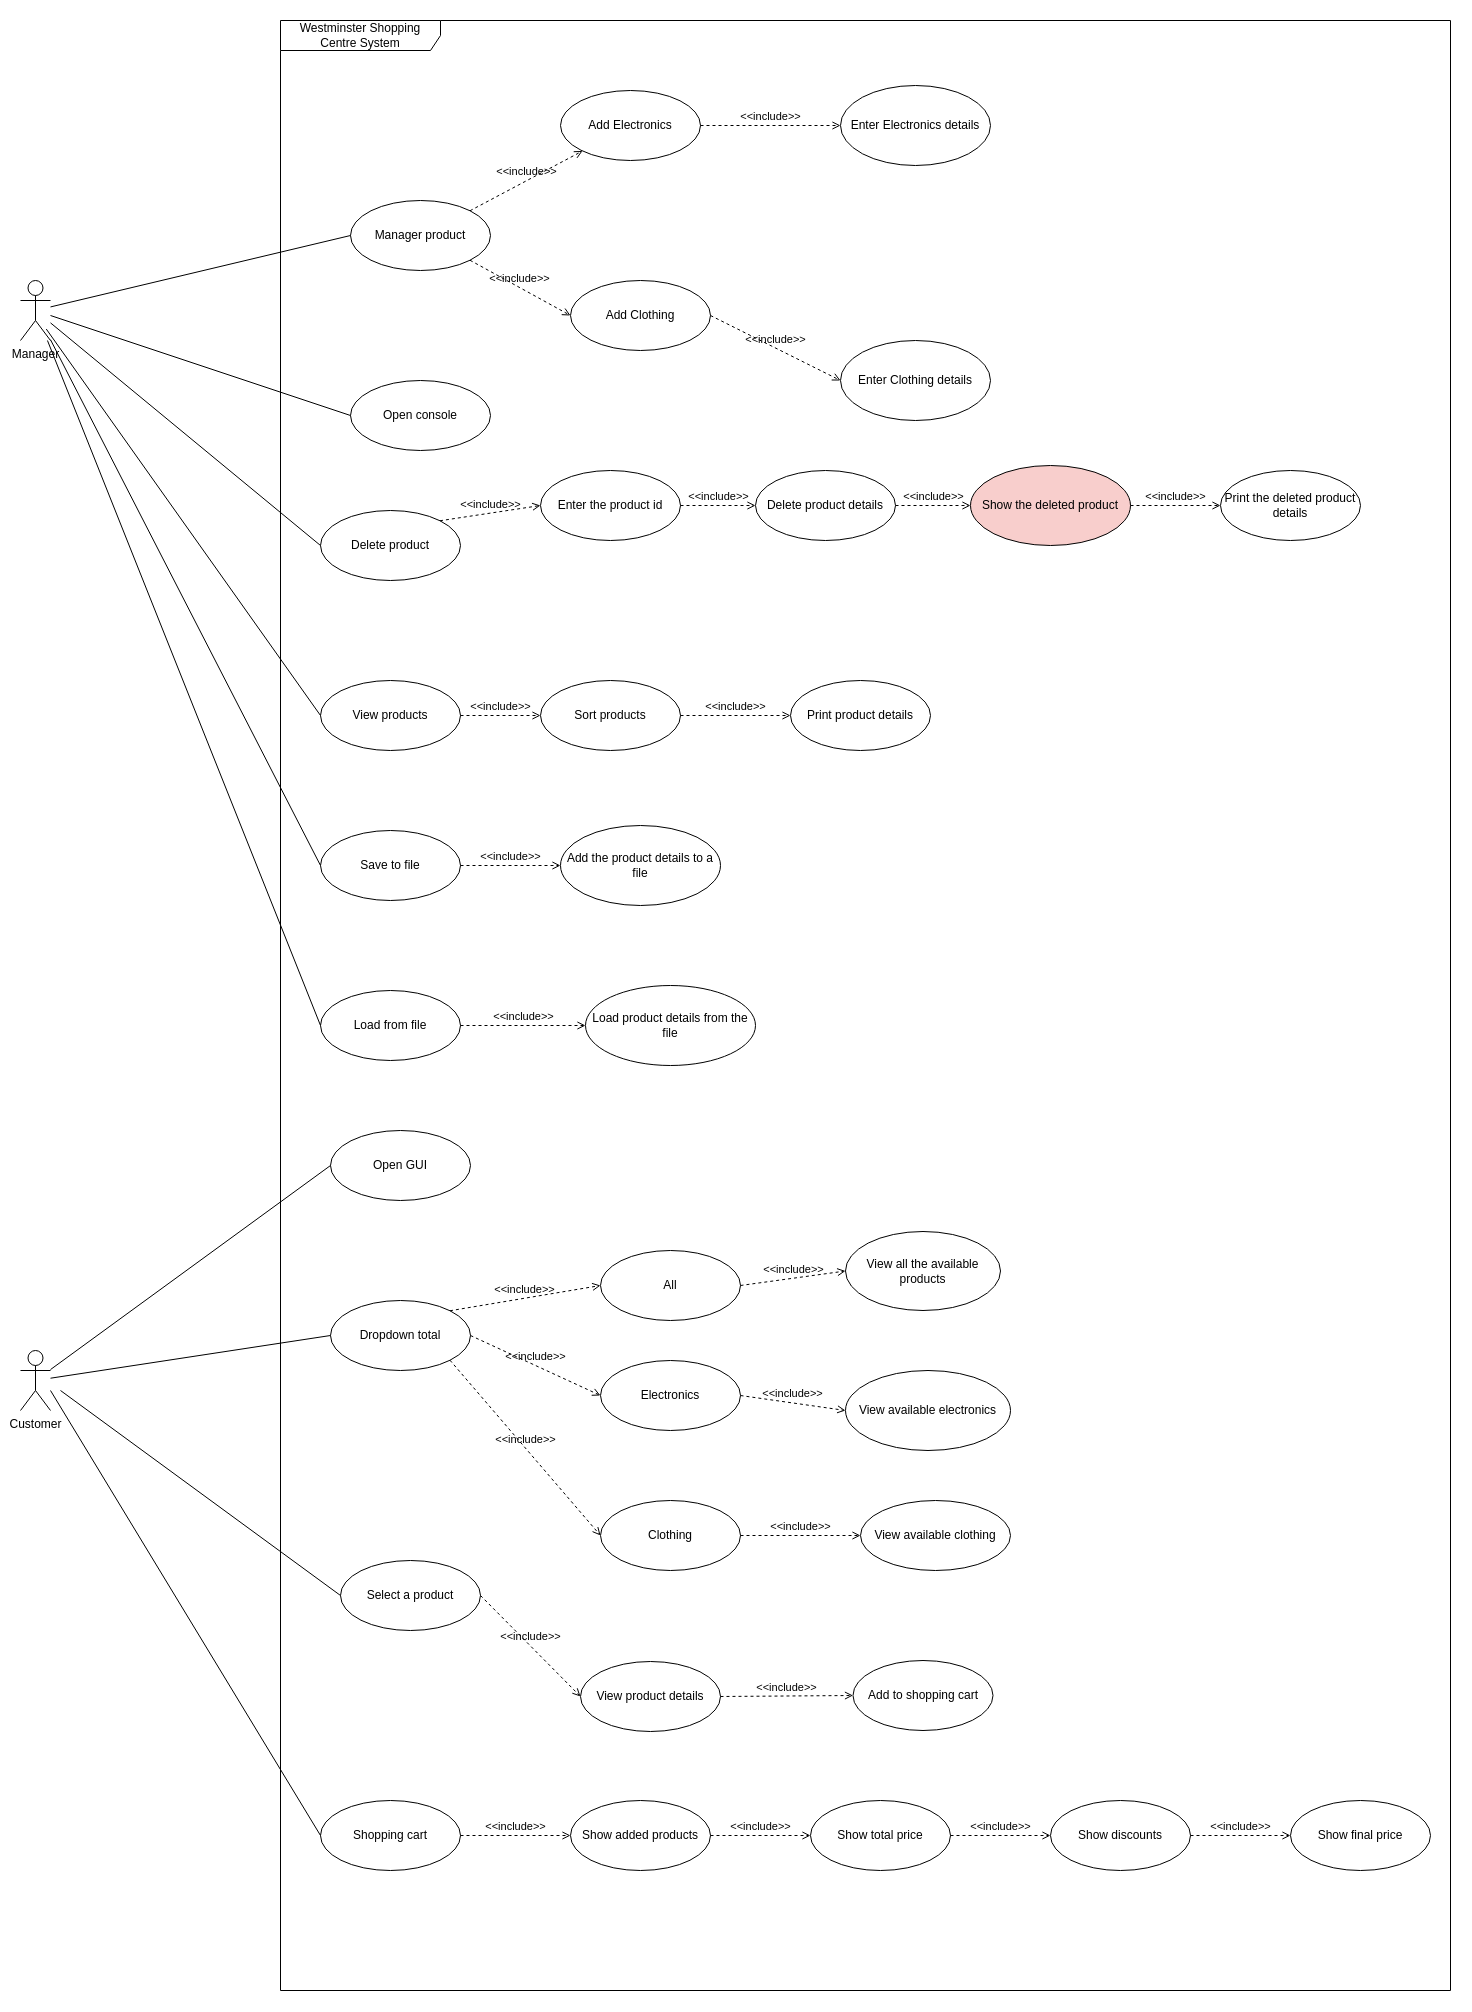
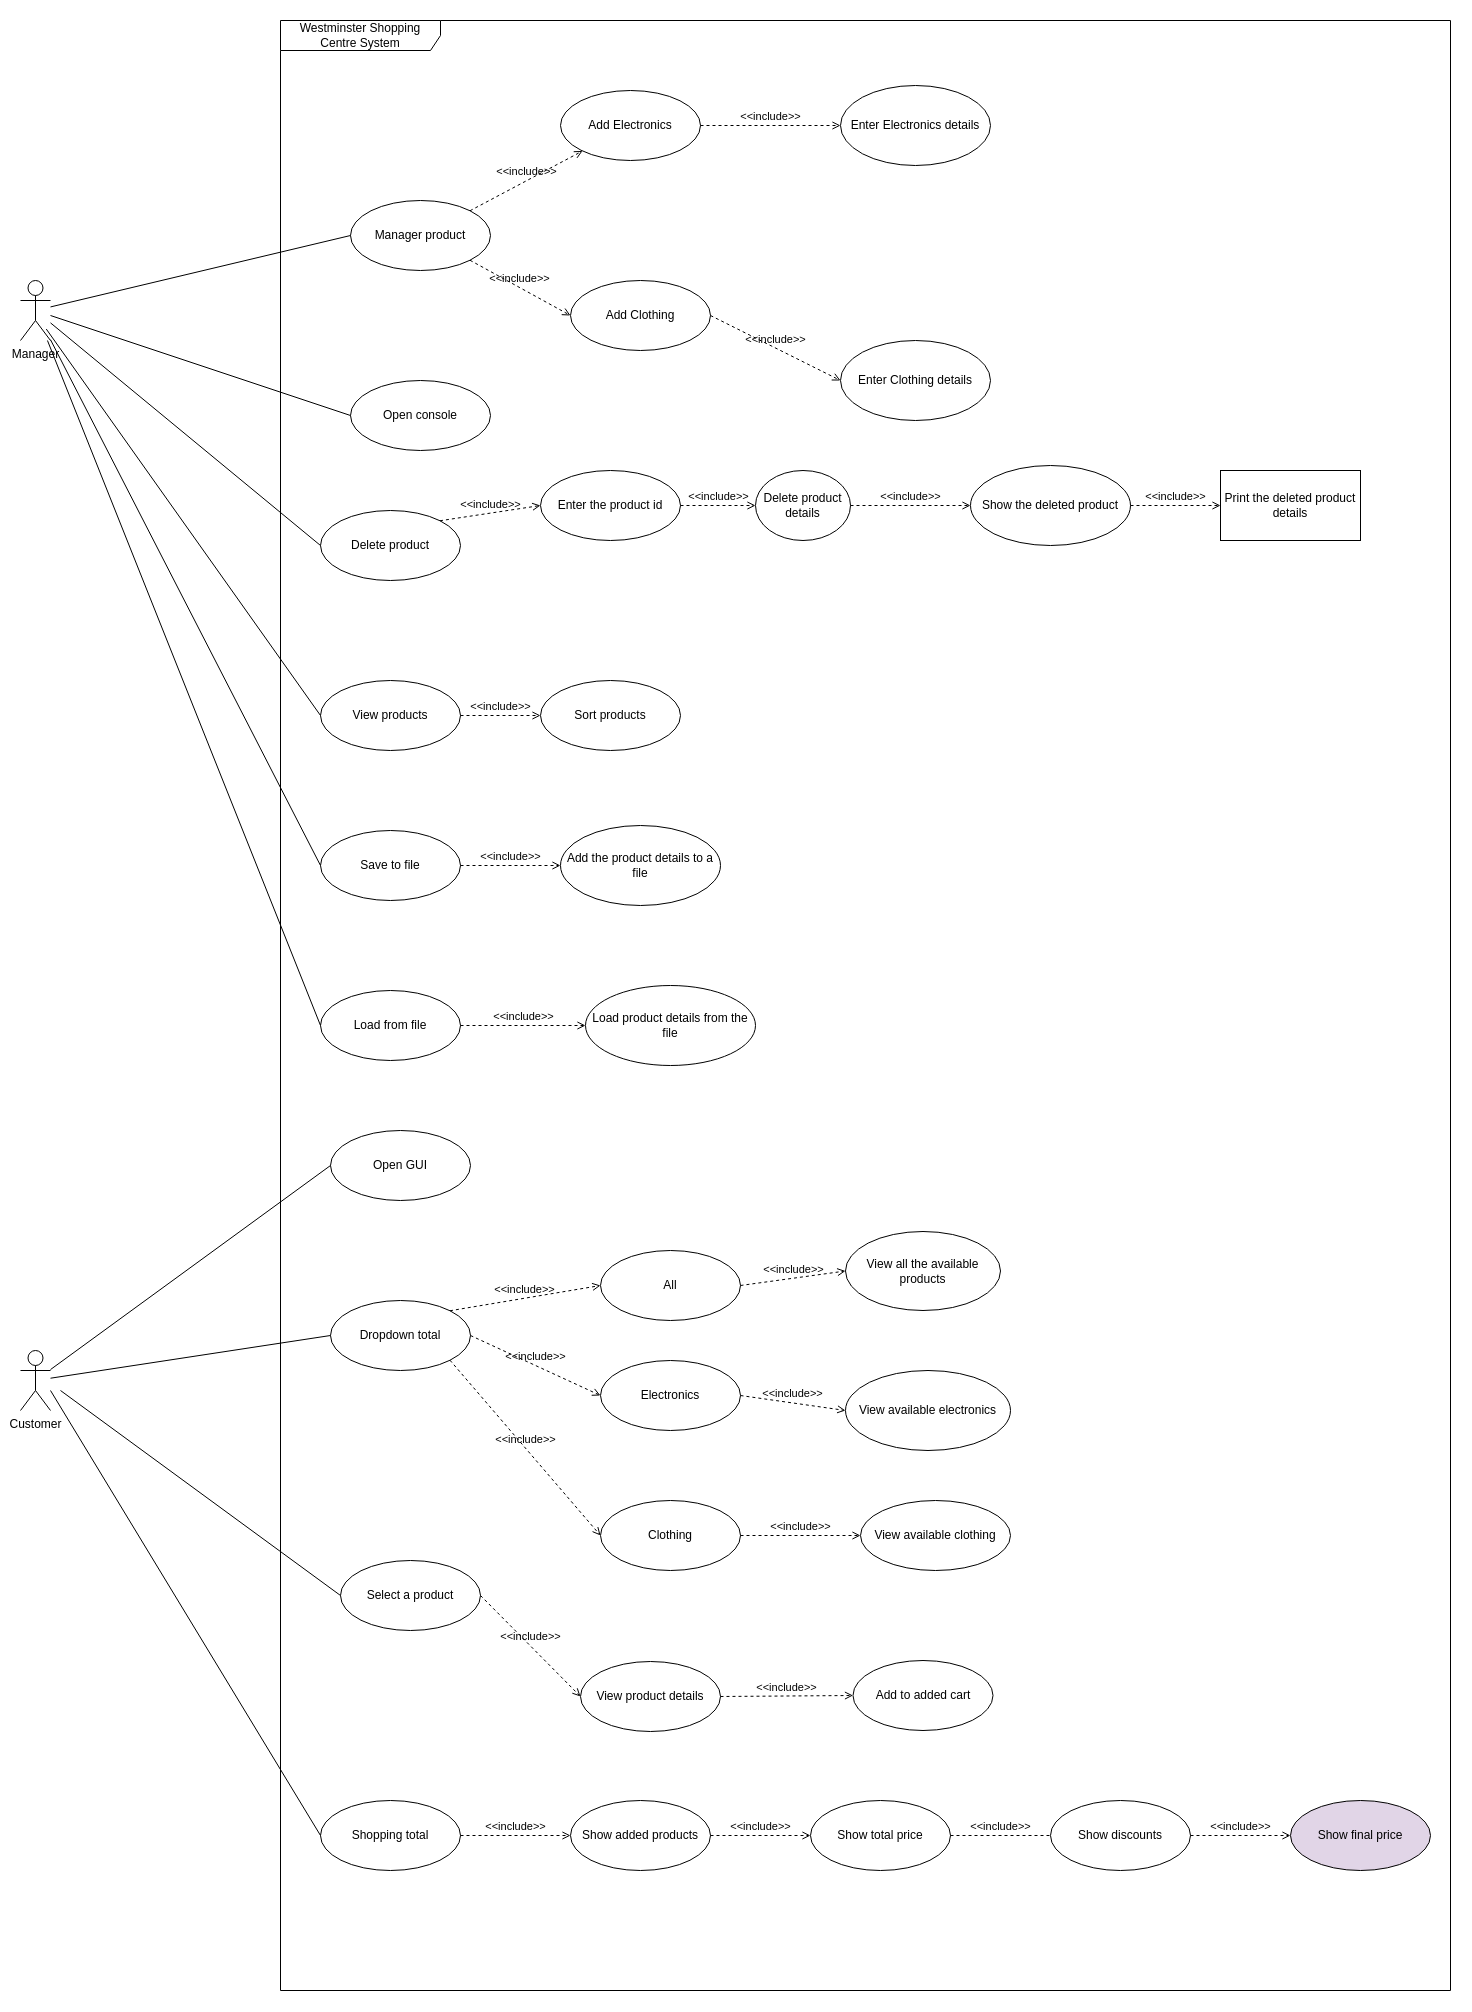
(826, 506) -> (803, 506)
(1051, 506) -> (1051, 506)
(1291, 506) -> (1291, 506)
(734, 716) -> none
(861, 716) -> none
(924, 1696) -> (924, 1696)
(391, 1836) -> (391, 1836)
(1044, 1836) -> (1045, 1836)
(1361, 1836) -> (1361, 1836)
